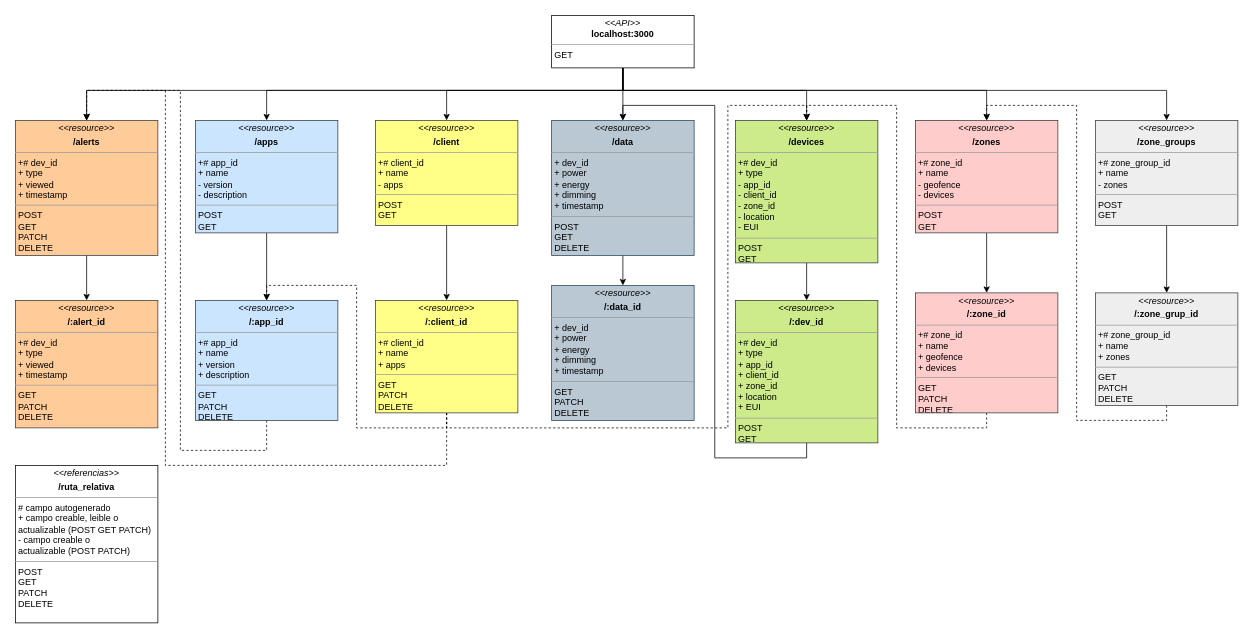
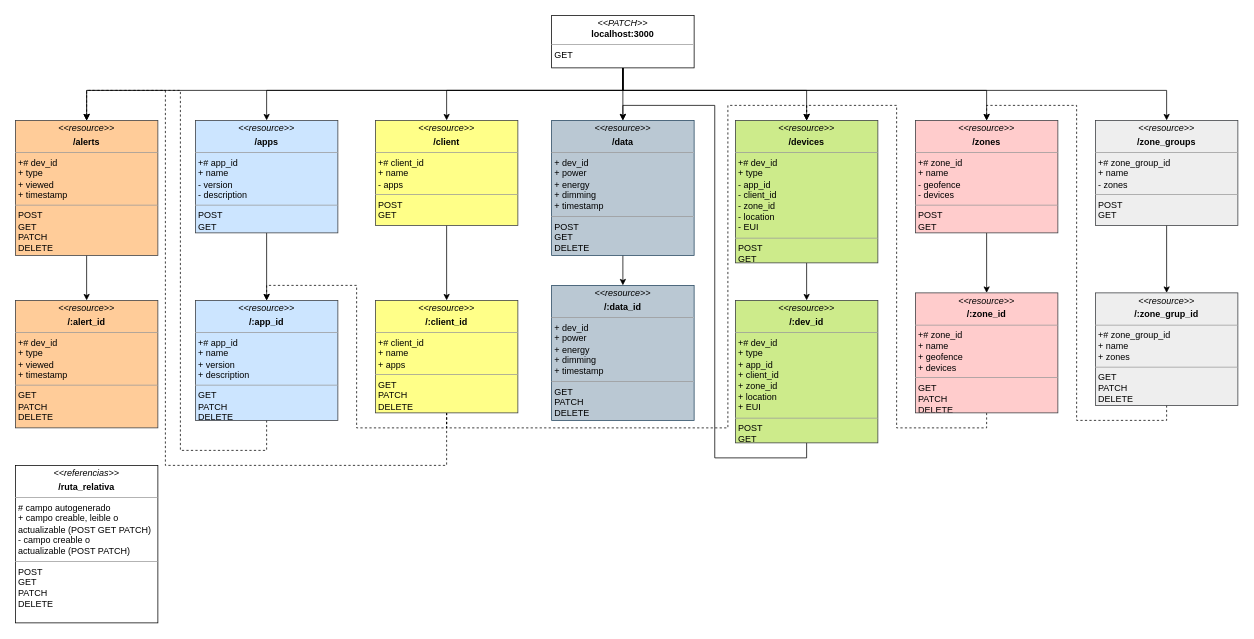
(583, 32) -> (583, 32)
